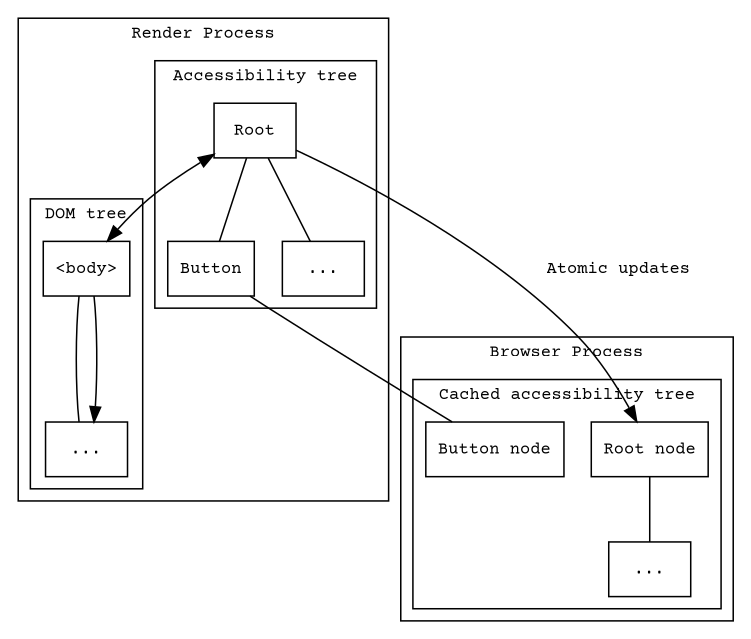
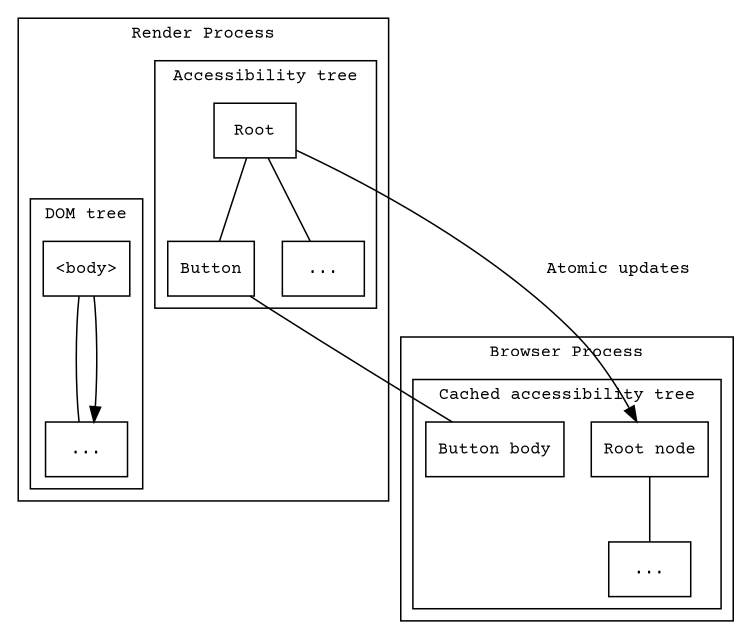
(165, 186) -> none
(495, 449) -> (495, 449)
